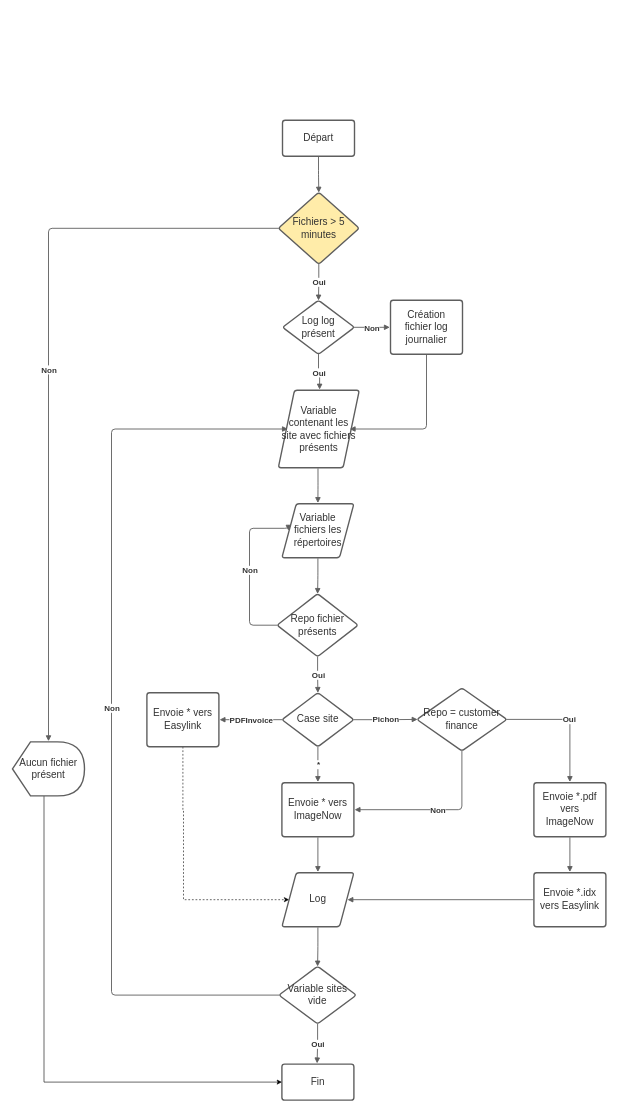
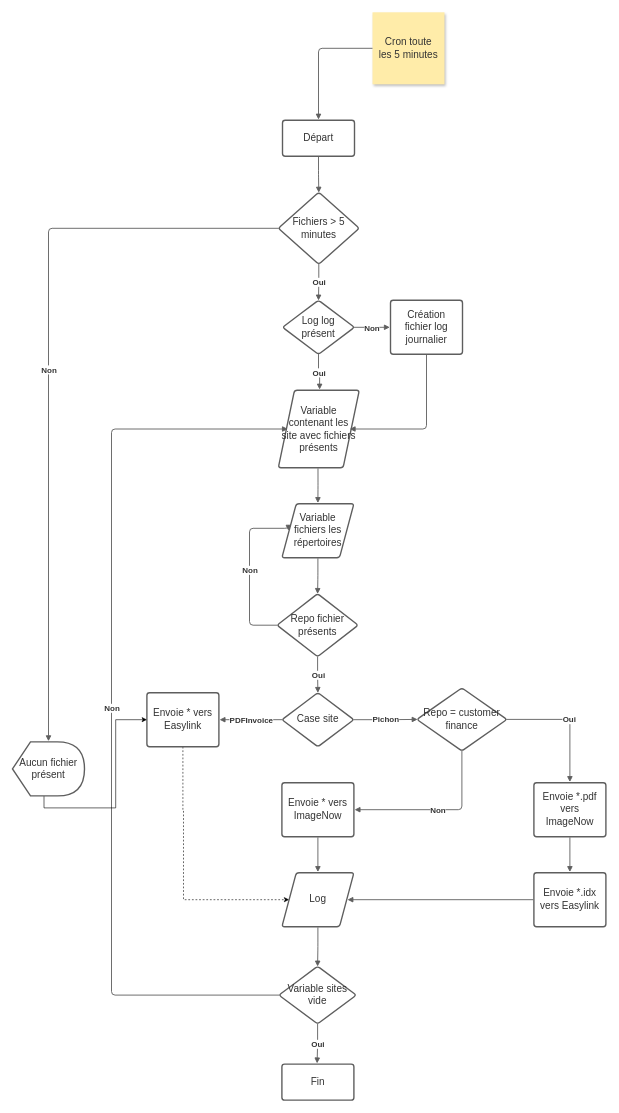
none -> (408, 48)
none -> (318, 53)
(319, 228) -> (319, 228)
(318, 762) -> none
(276, 1082) -> (116, 808)
